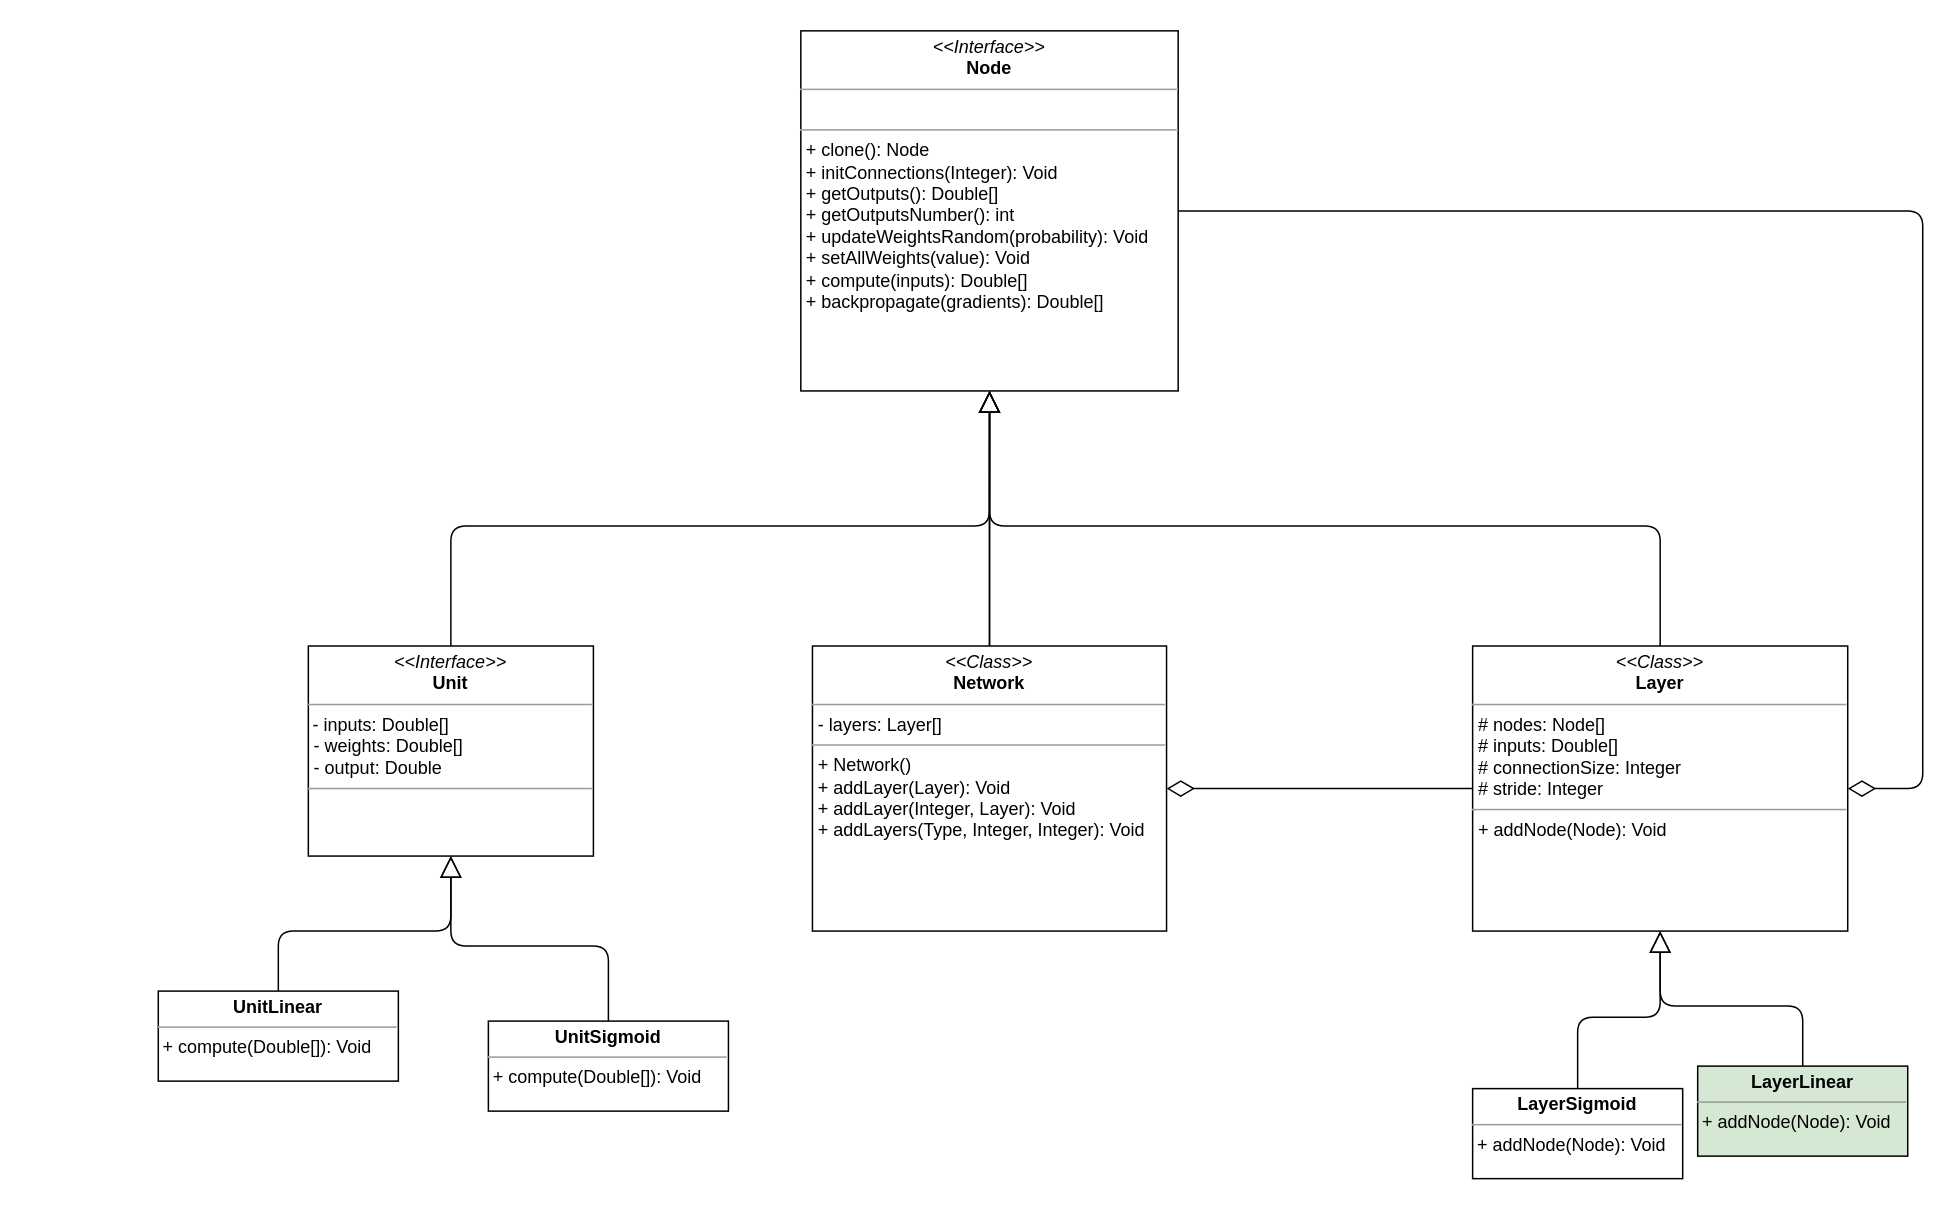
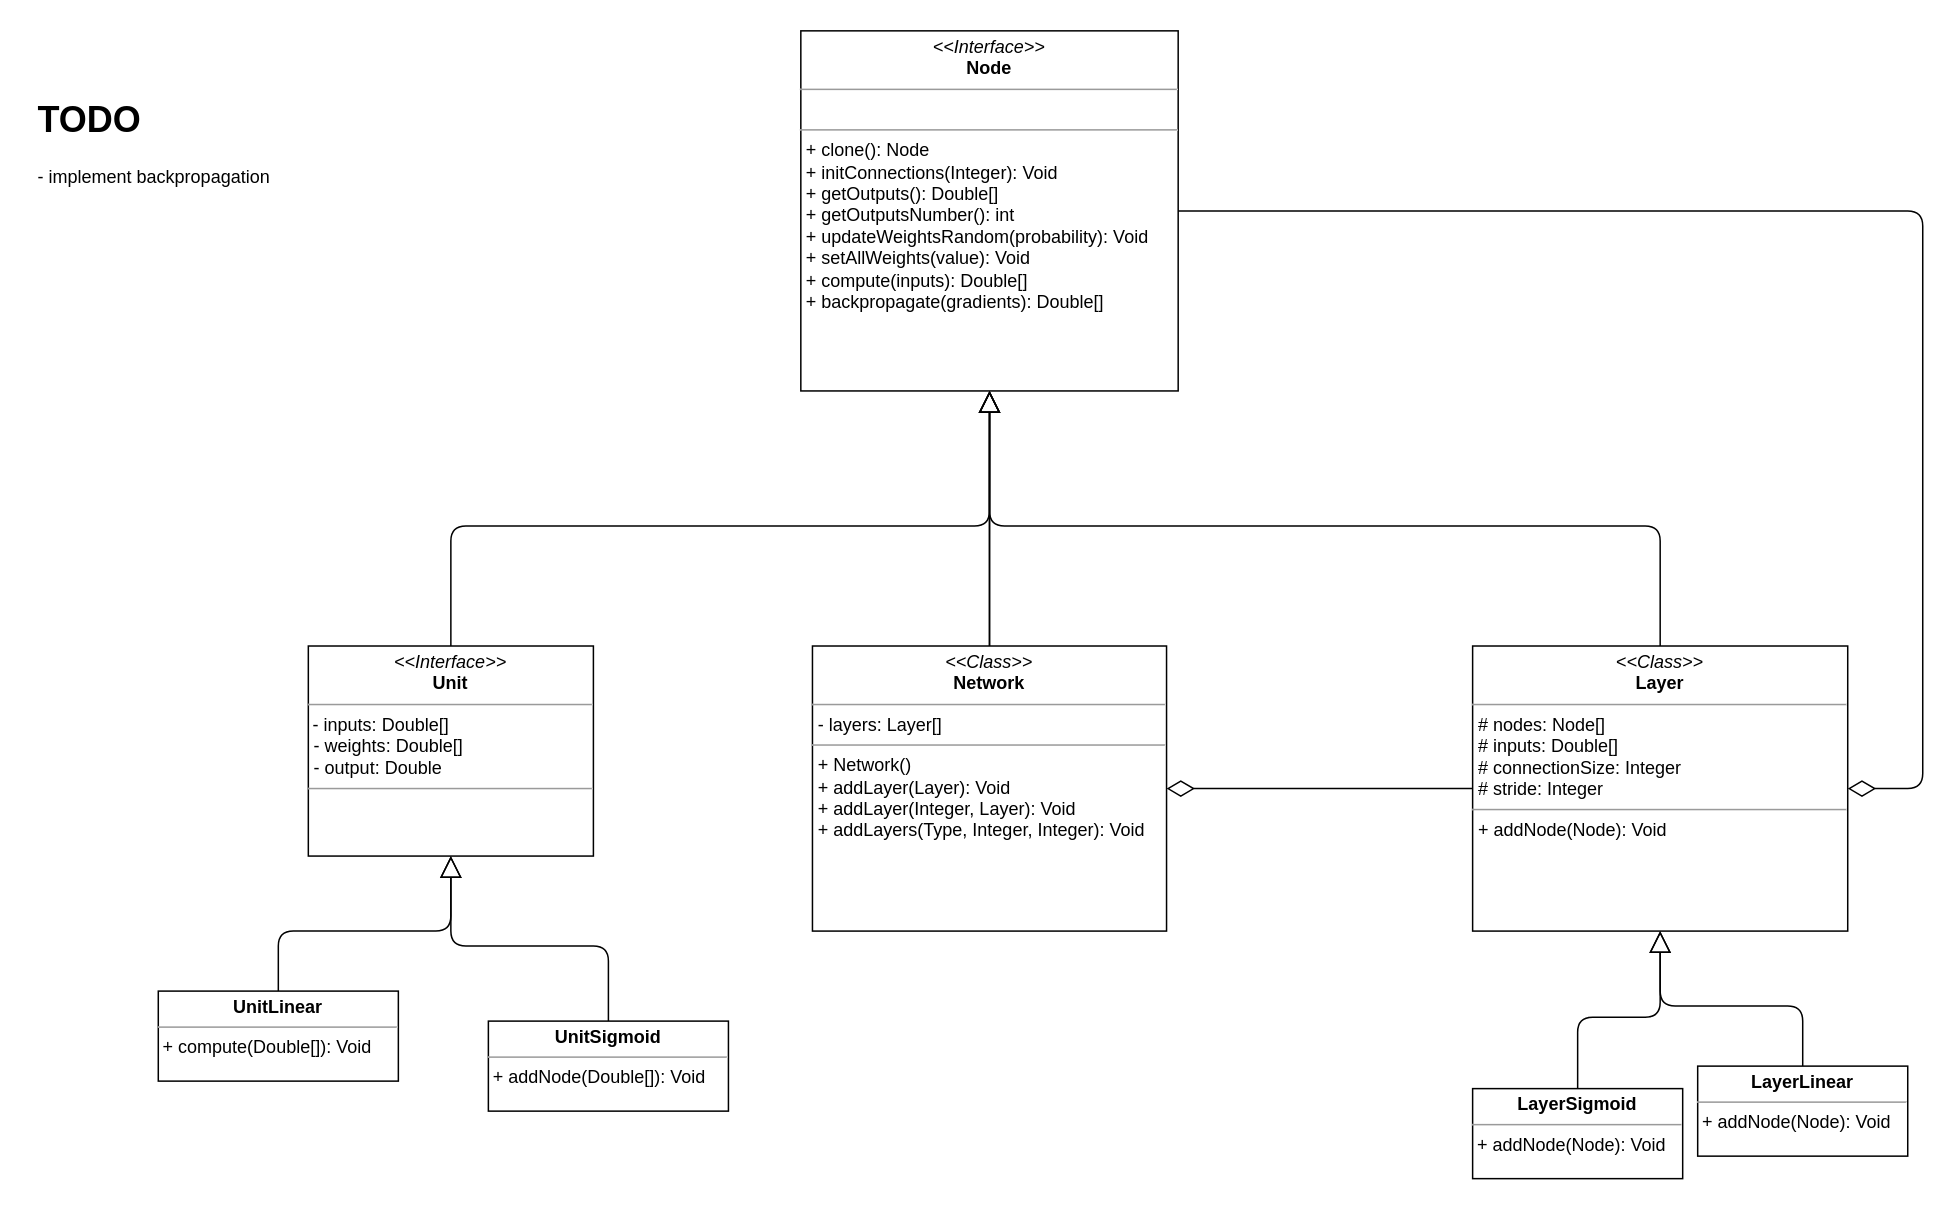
none -> (293, 181)
(603, 1042) -> (603, 1042)
(1802, 1111) -> (1802, 1111)
